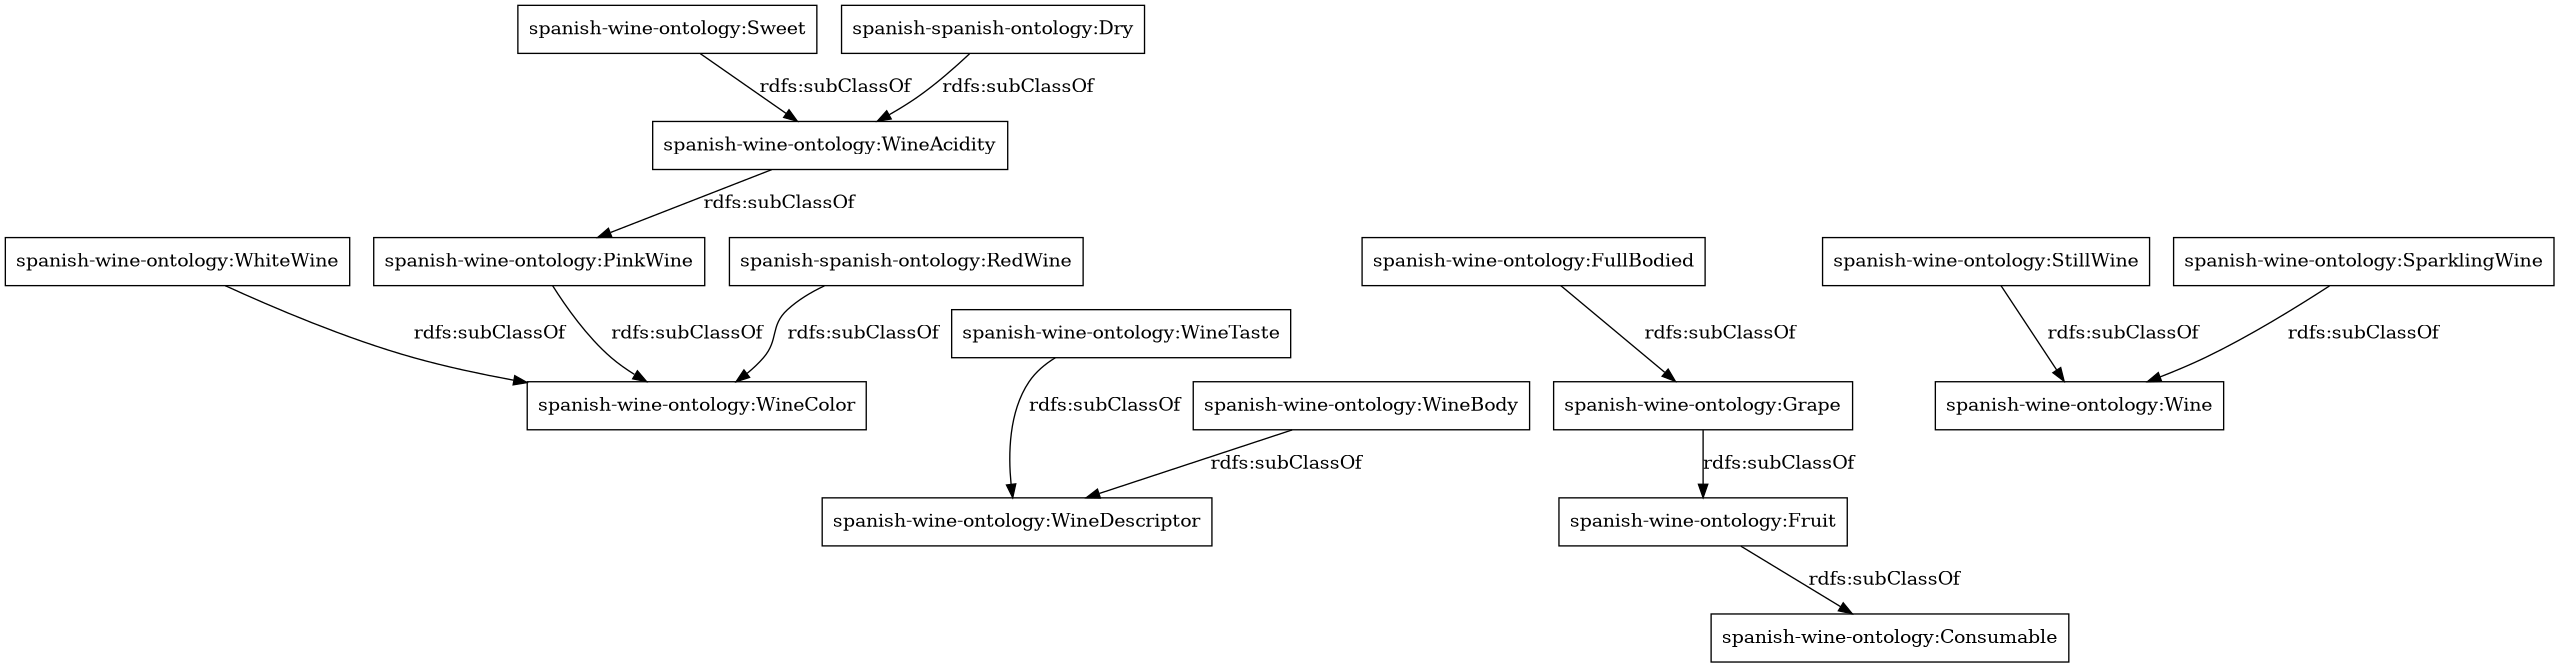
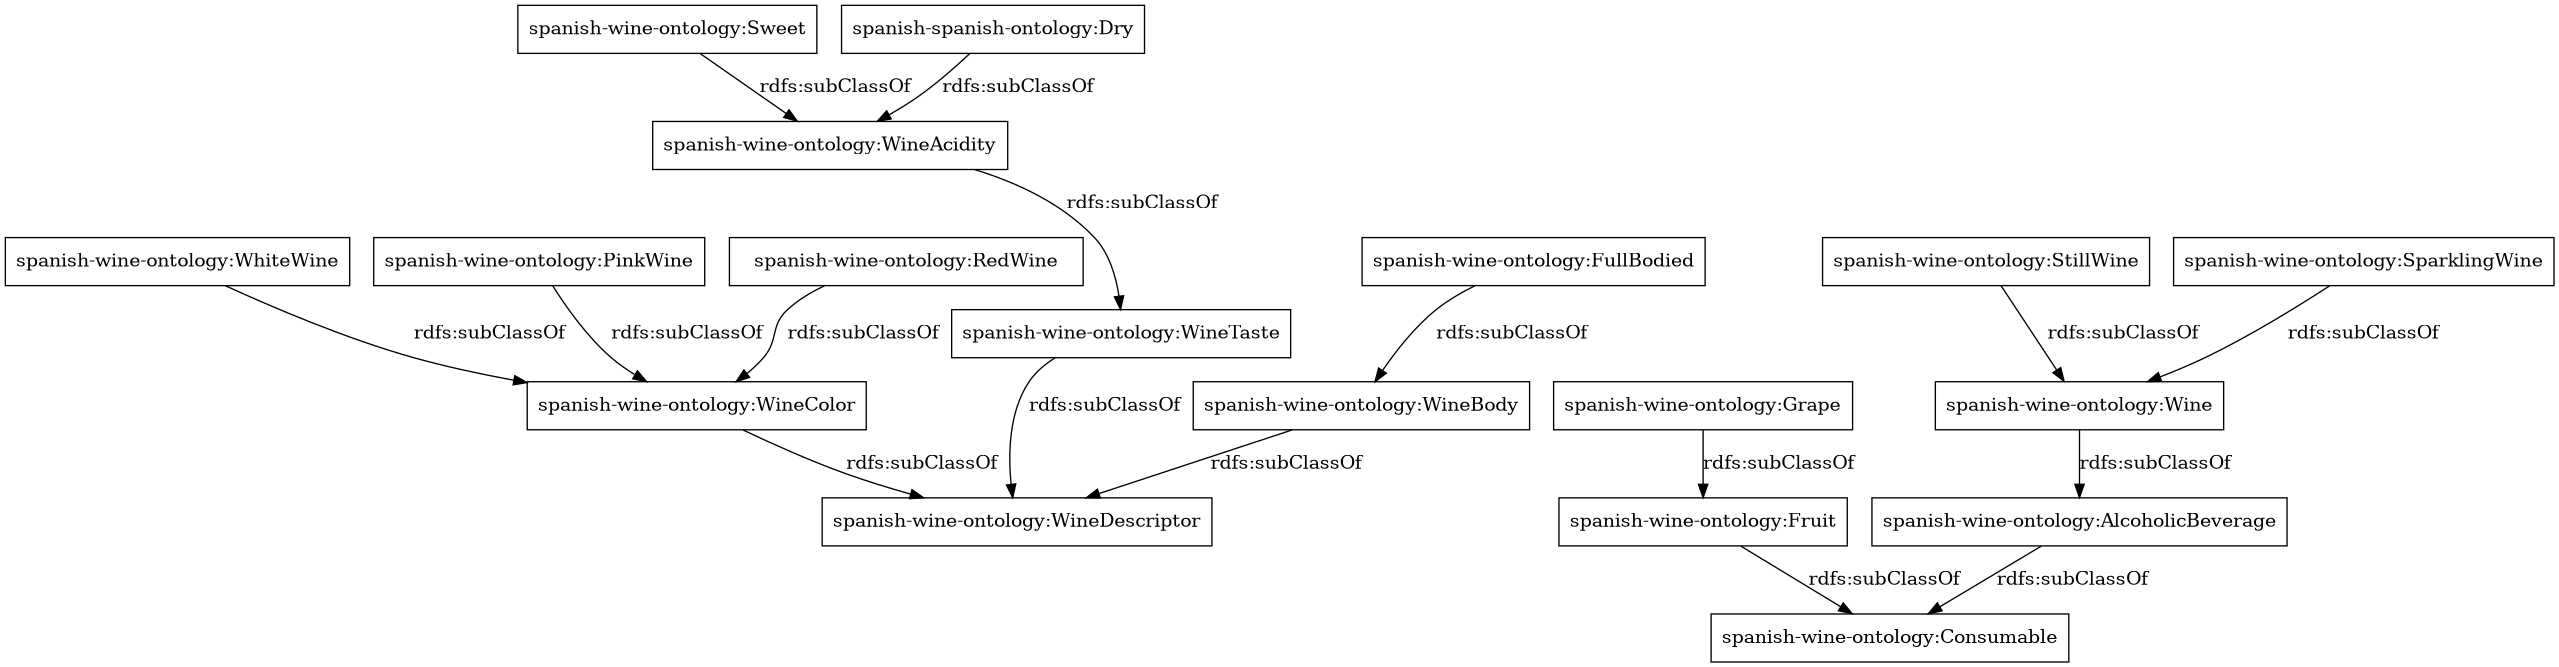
(691, 201) -> (1066, 213)
(906, 262) -> (906, 262)
(1613, 329) -> (1423, 321)
none -> (825, 466)
none -> (2079, 522)
